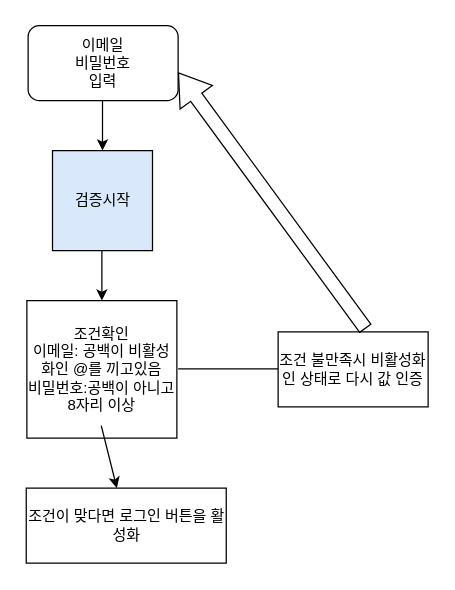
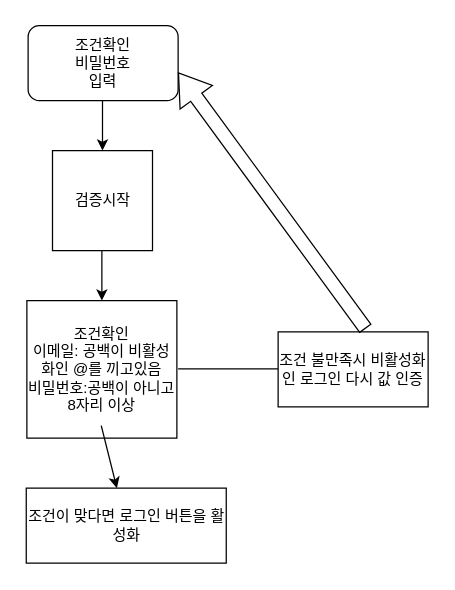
(103, 63) -> (103, 63)
(103, 201) -> (103, 201)
(353, 369) -> (353, 369)
